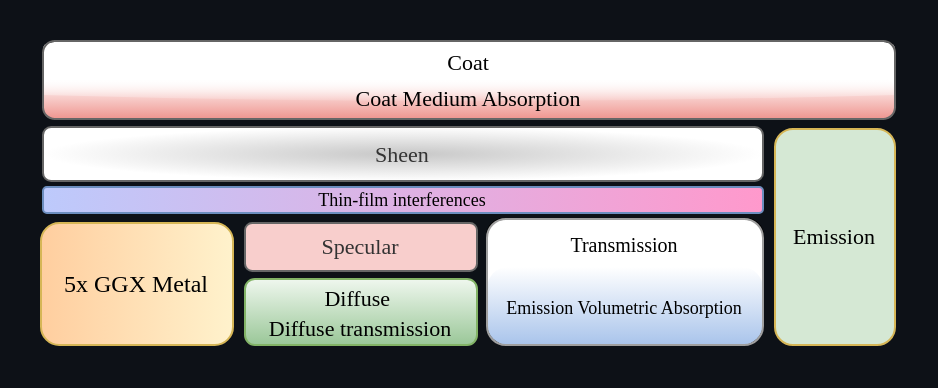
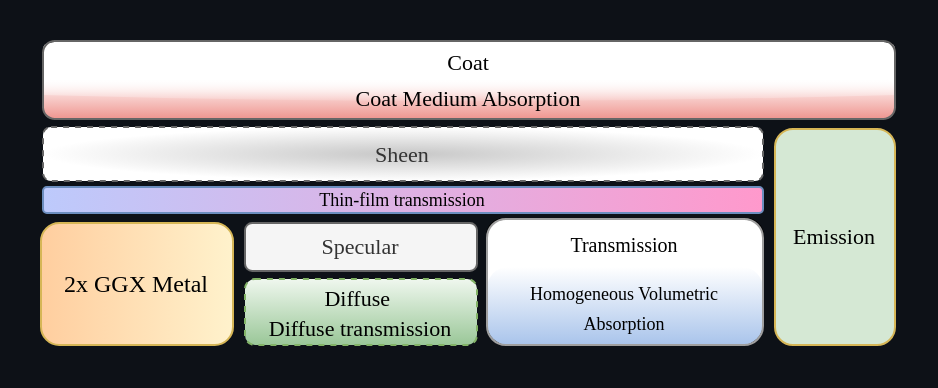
(403, 154) -> (403, 154)
(403, 201) -> (403, 201)
(361, 247) -> (361, 247)
(137, 285) -> (137, 285)
(625, 307) -> (625, 307)
(361, 312) -> (361, 312)
